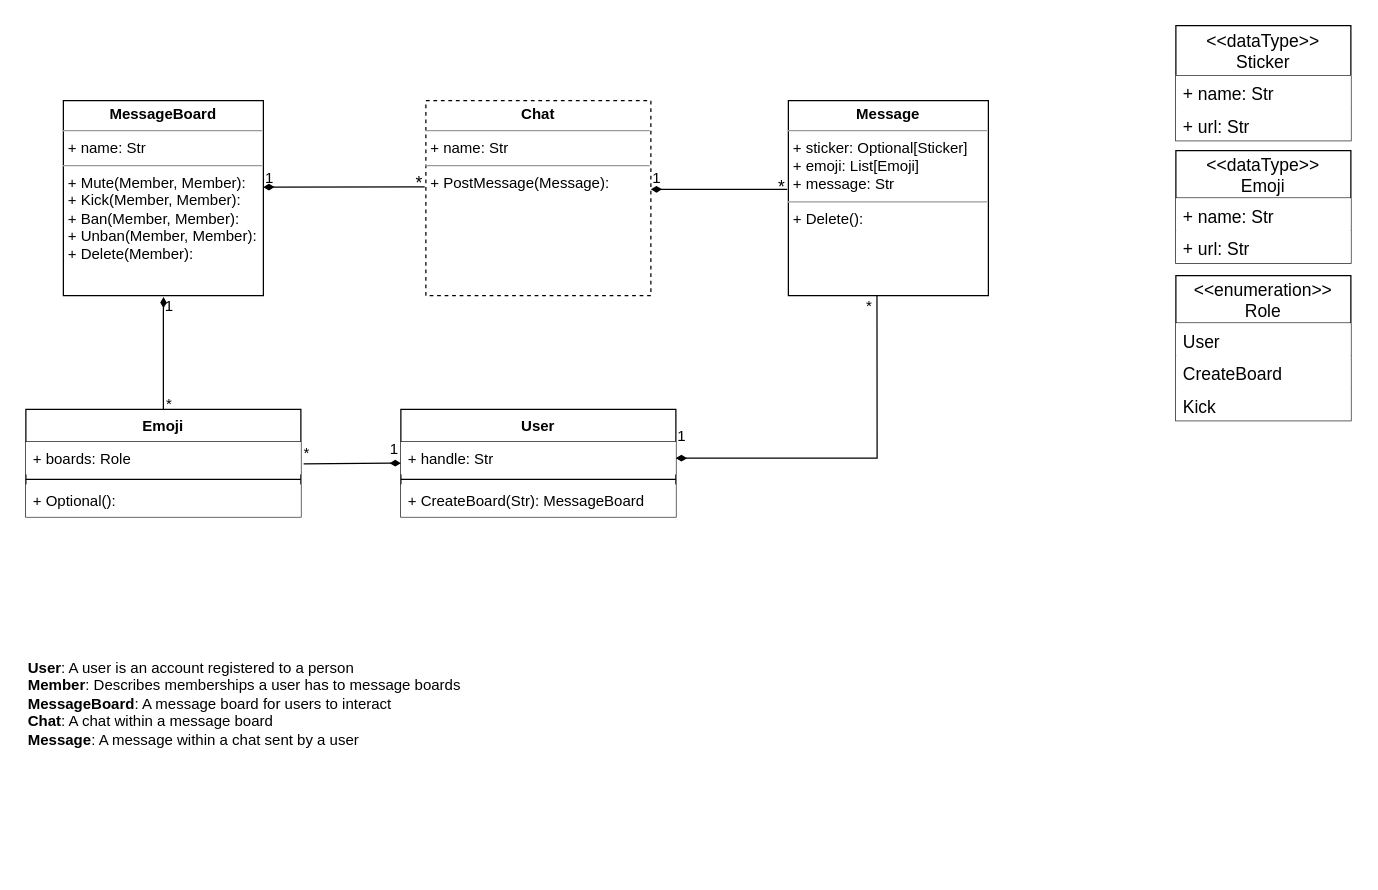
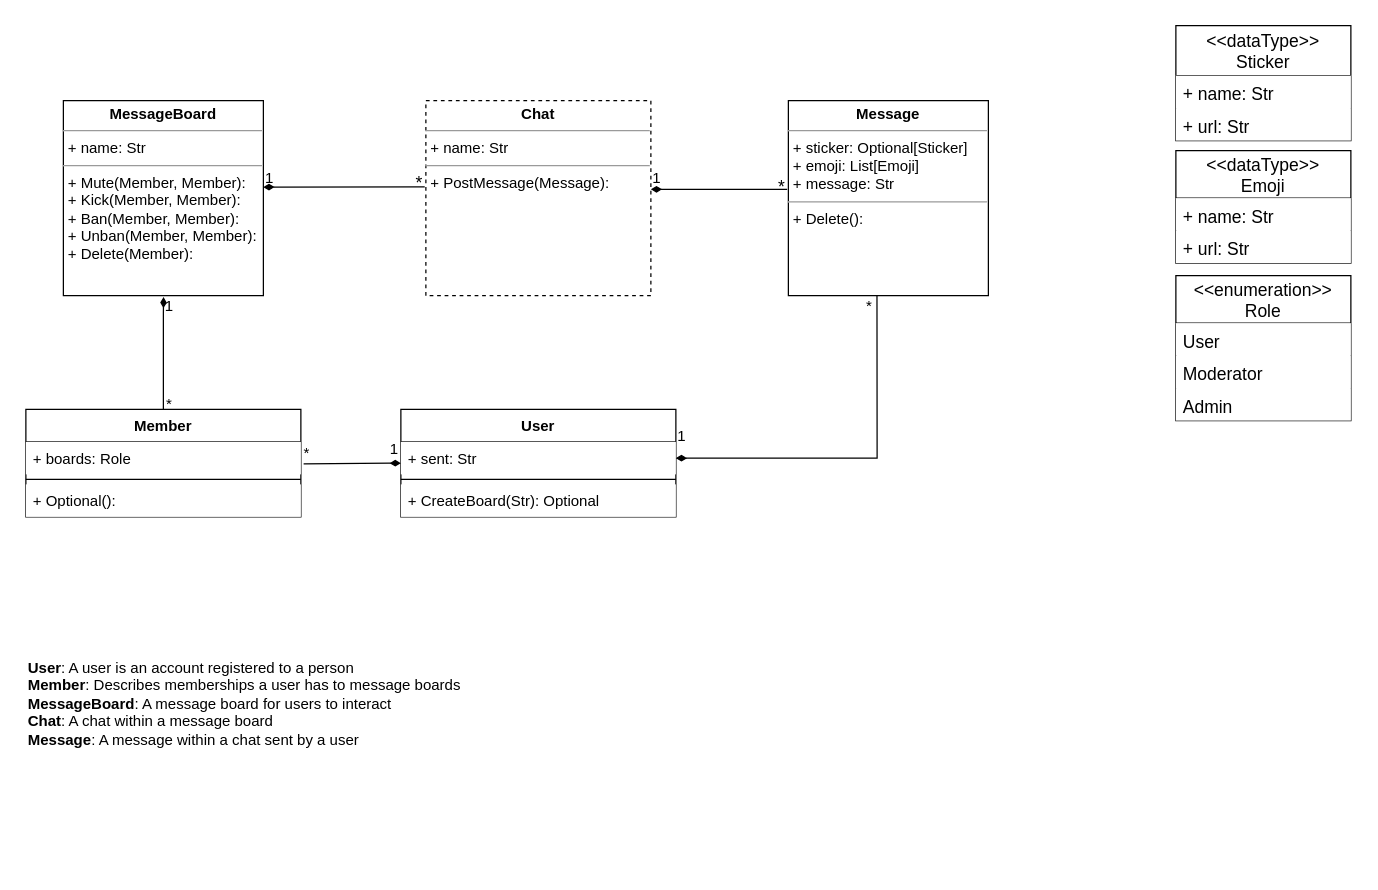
(1236, 374) -> (1227, 374)
(1200, 407) -> (1205, 407)
(163, 426) -> (163, 426)
(454, 459) -> (448, 459)
(536, 501) -> (515, 501)
